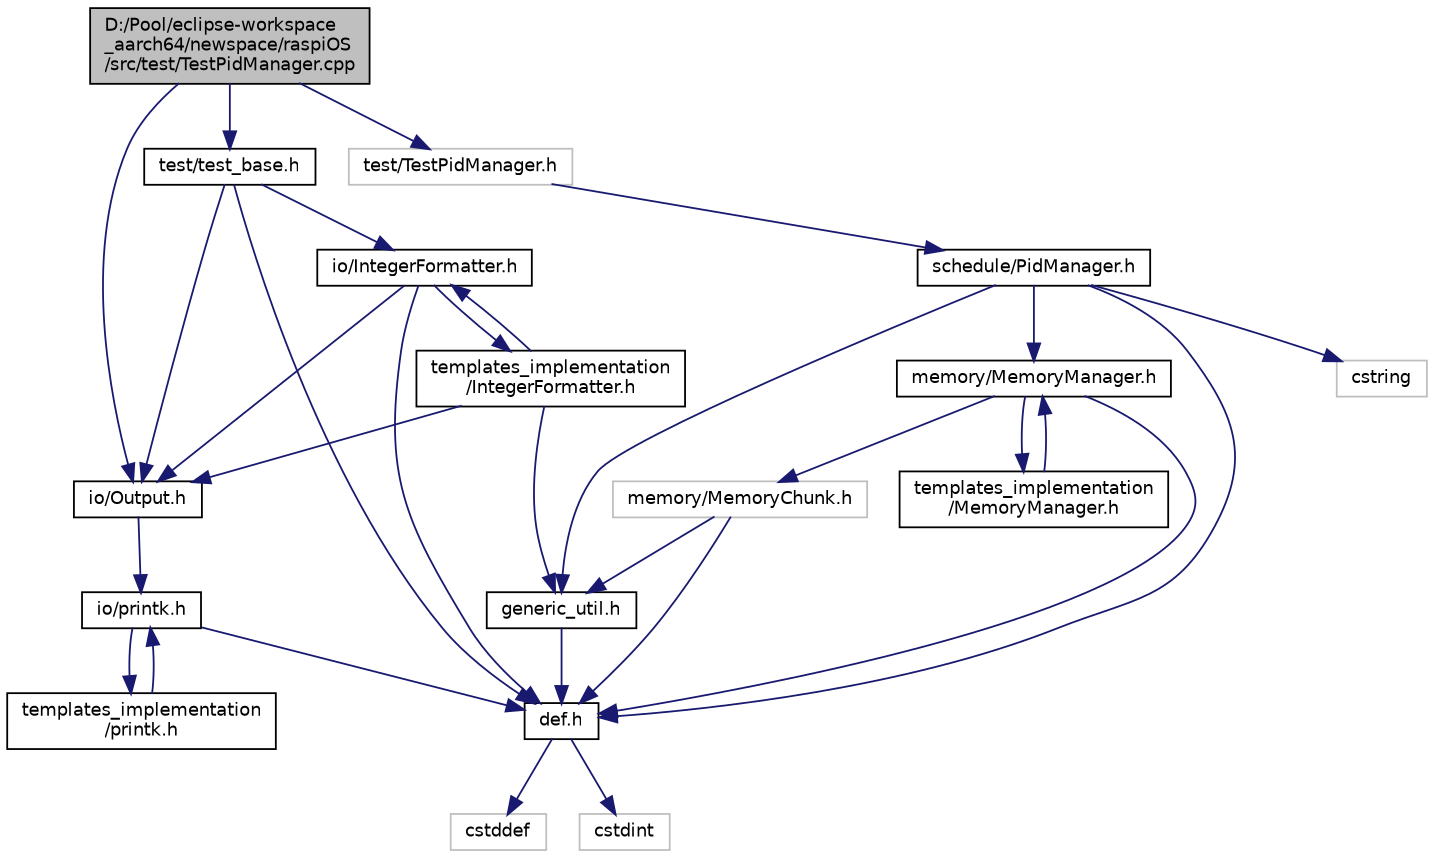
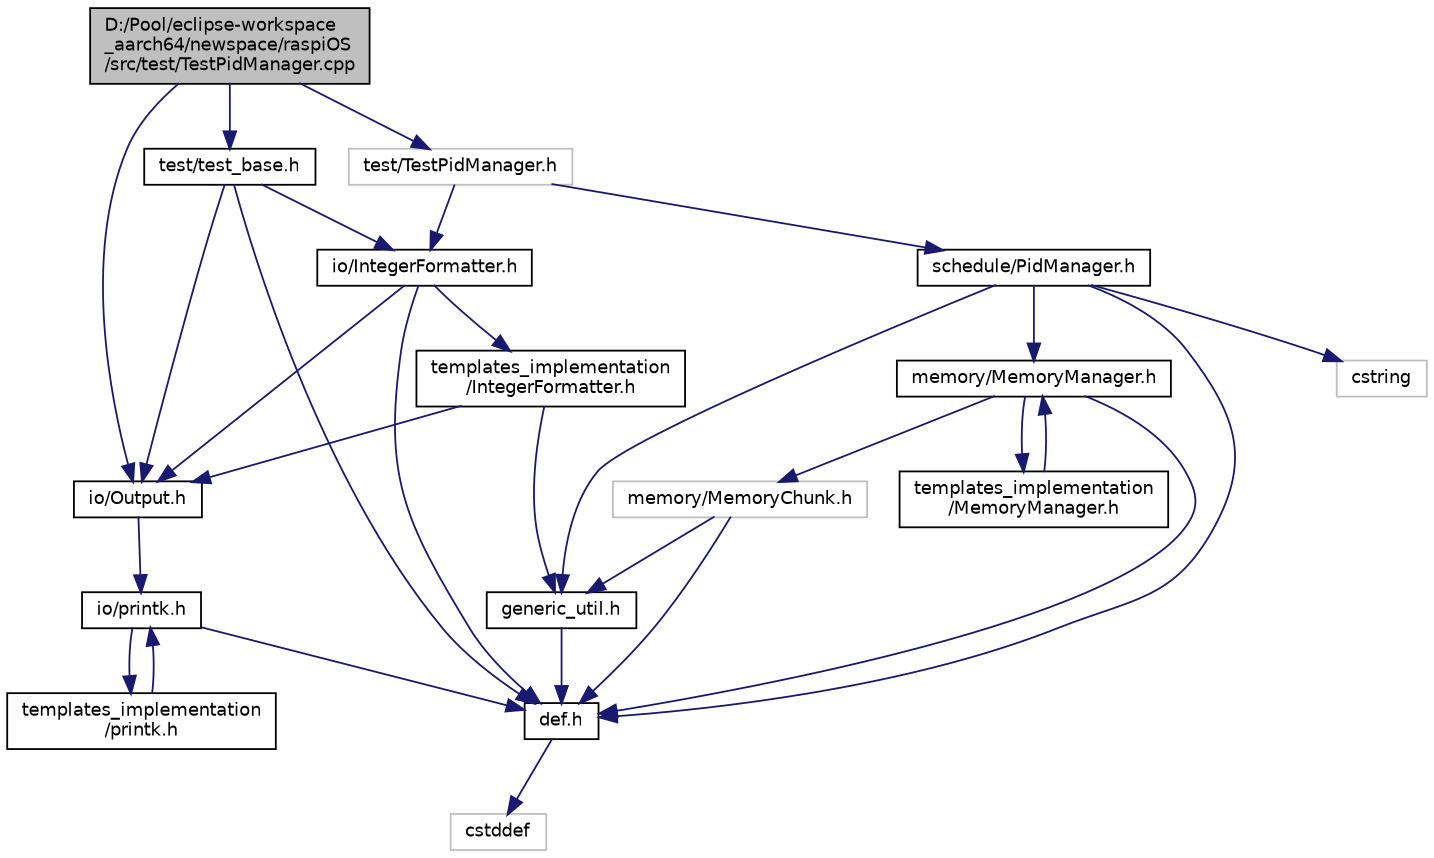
(499, 323) -> (446, 209)
(625, 832) -> none
